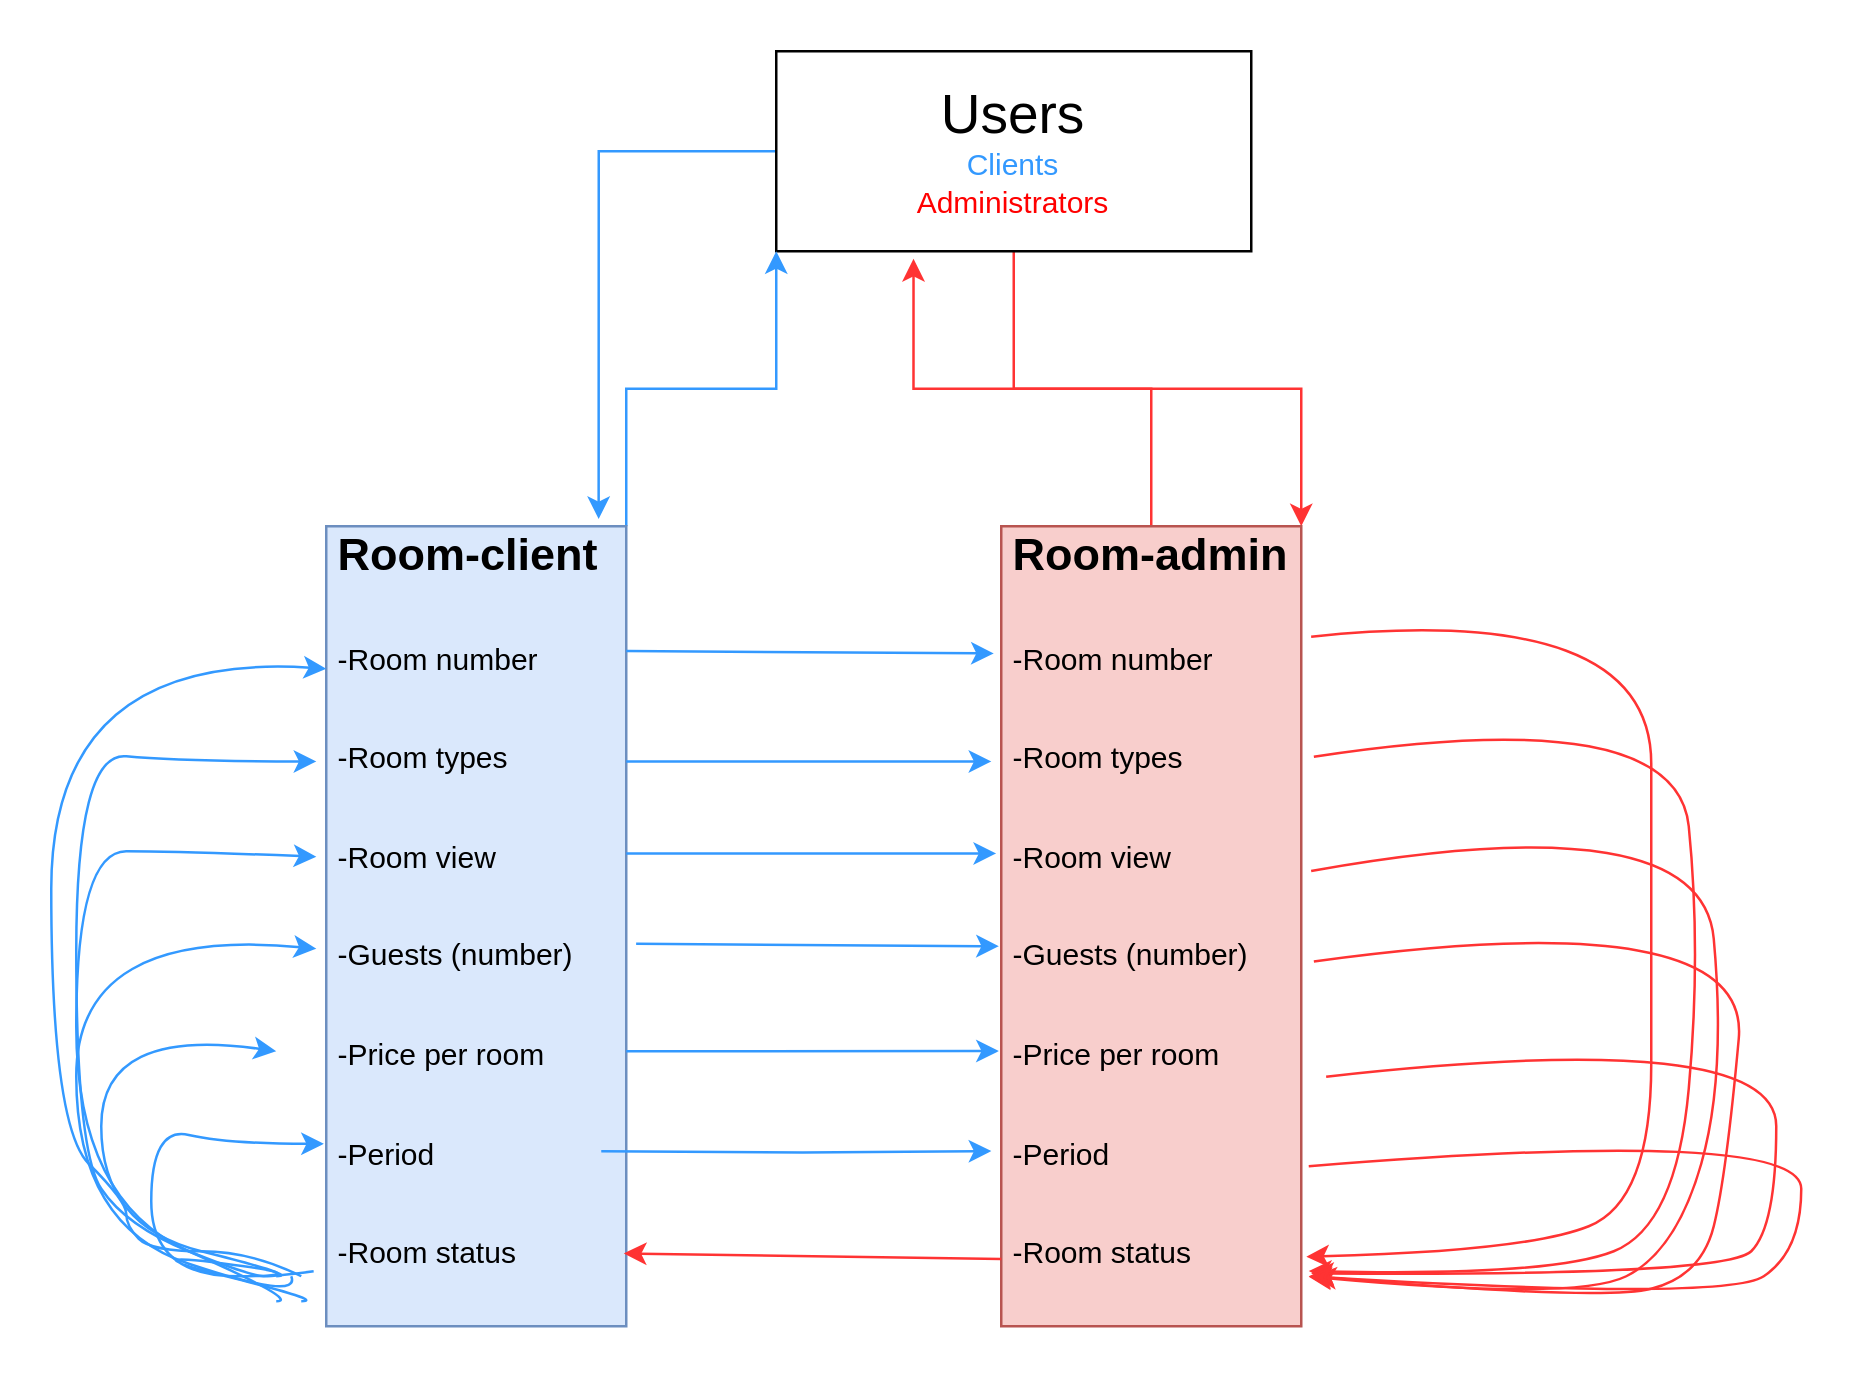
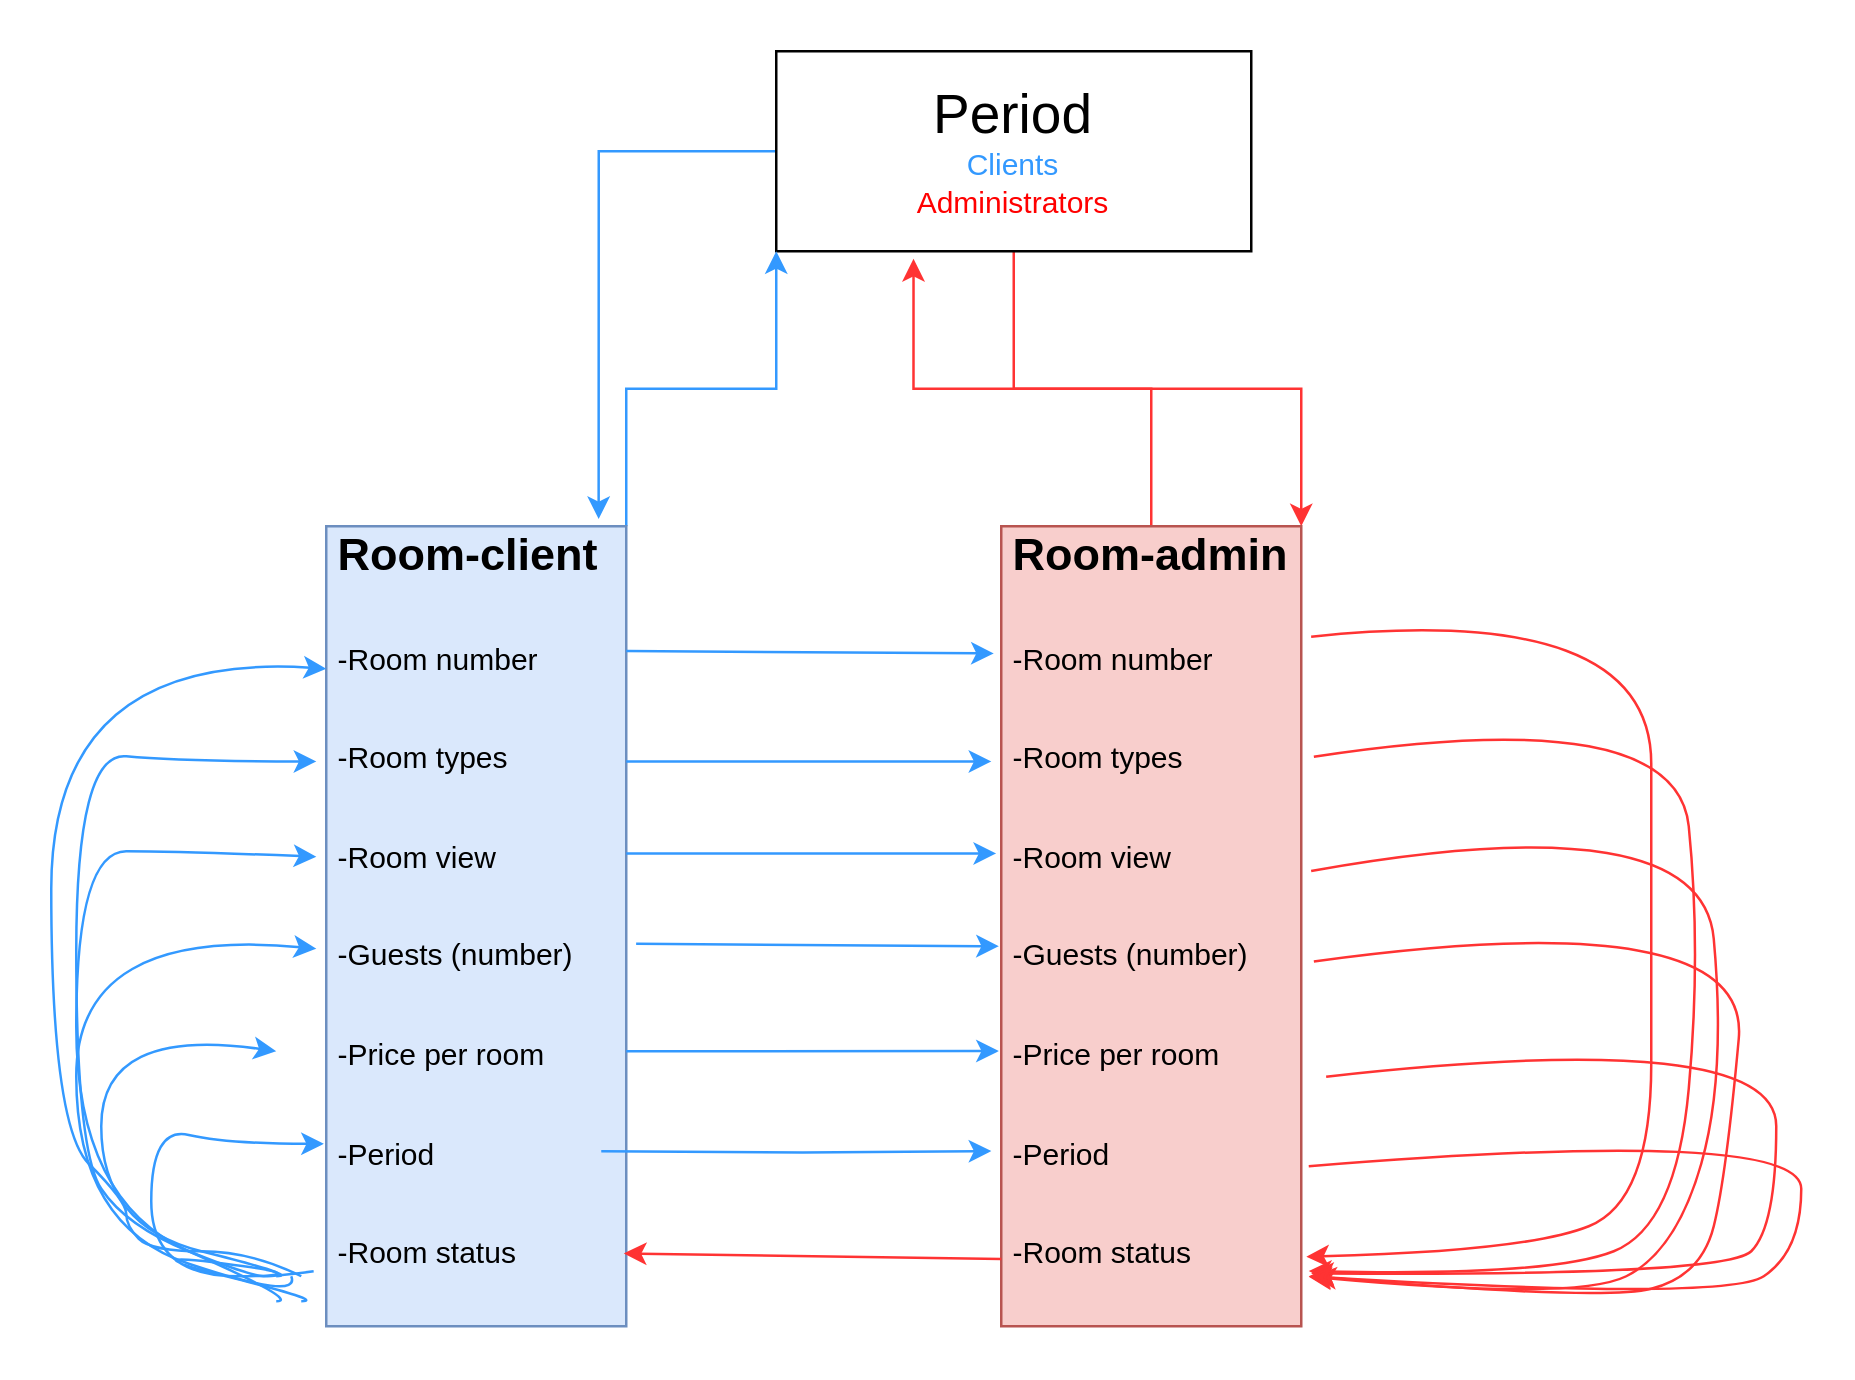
(1014, 151) -> (1014, 151)
